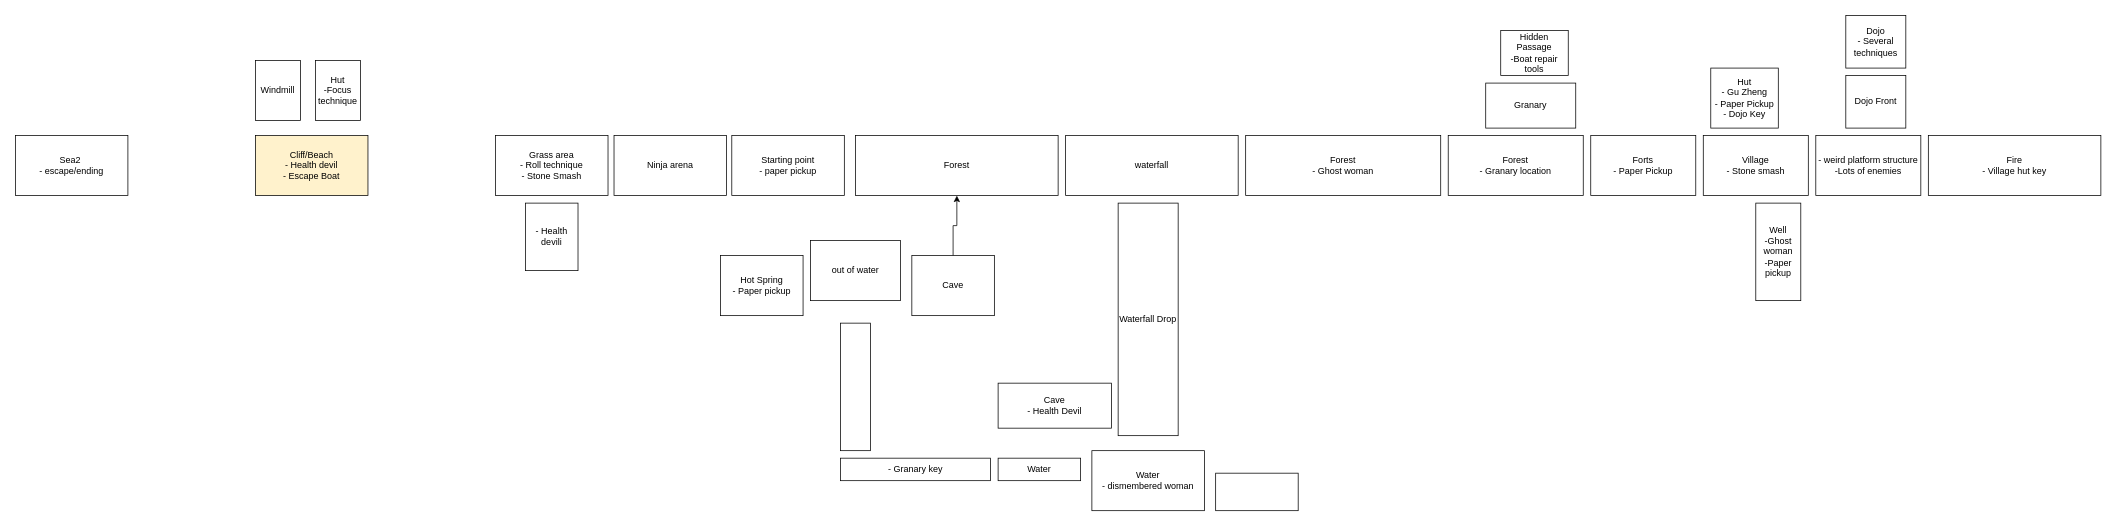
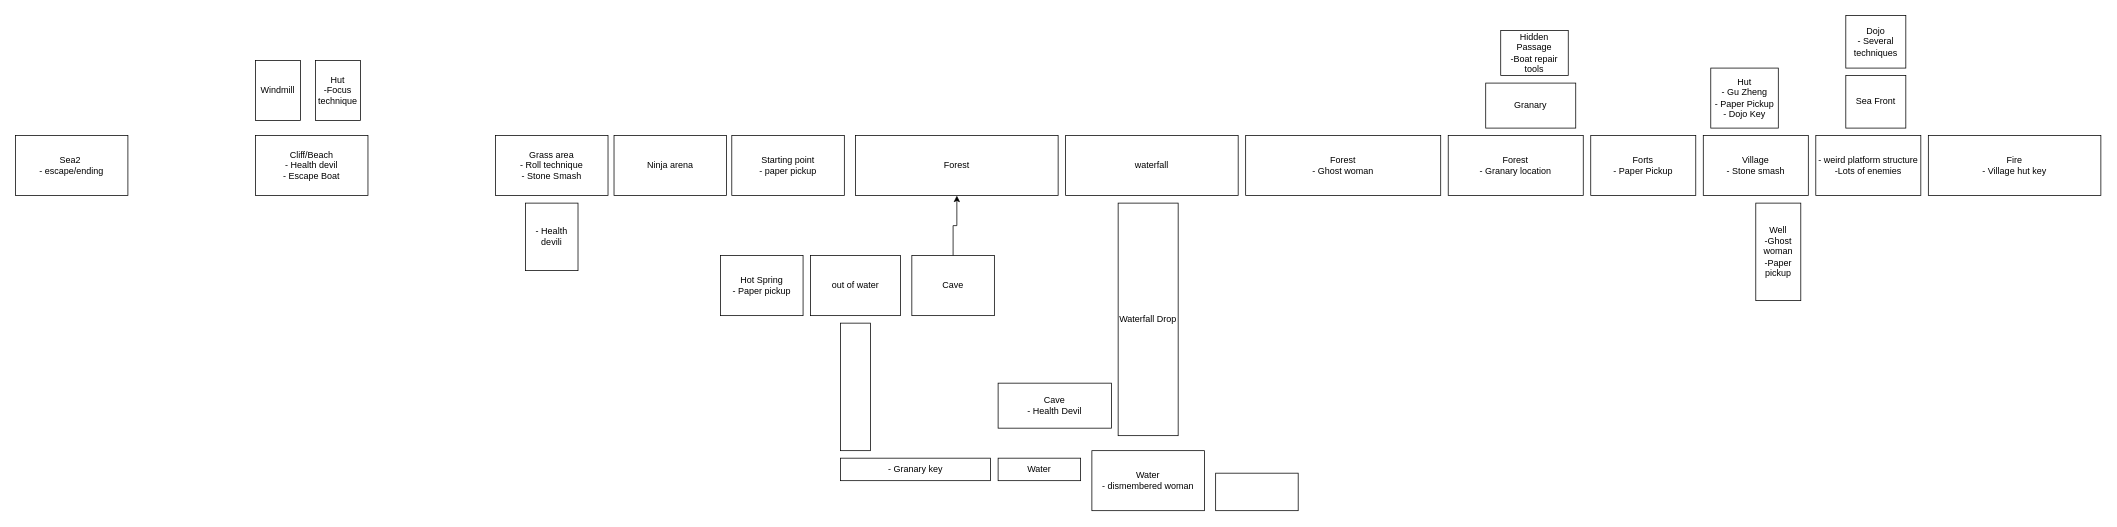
(1875, 102) -> (1875, 102)
(312, 165) -> (312, 165)
(855, 270) -> (855, 285)
